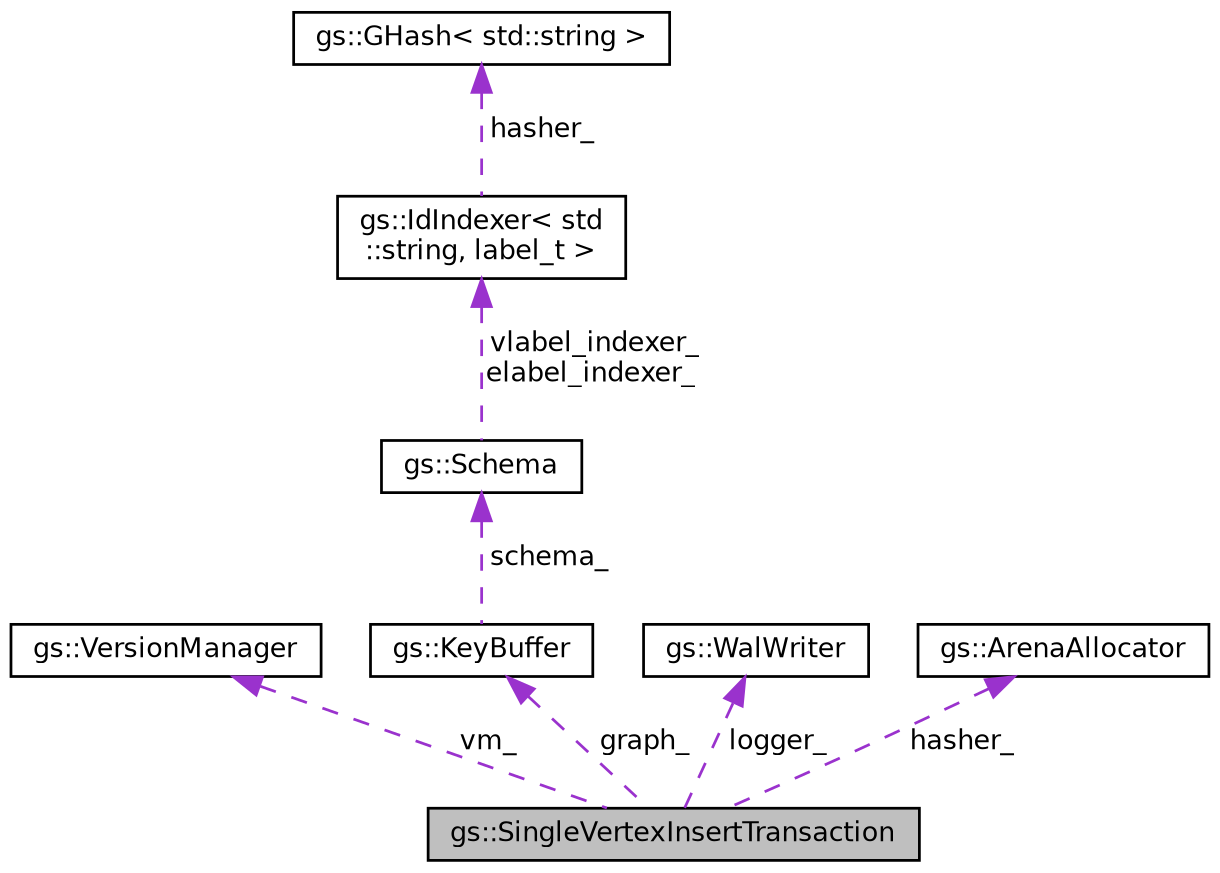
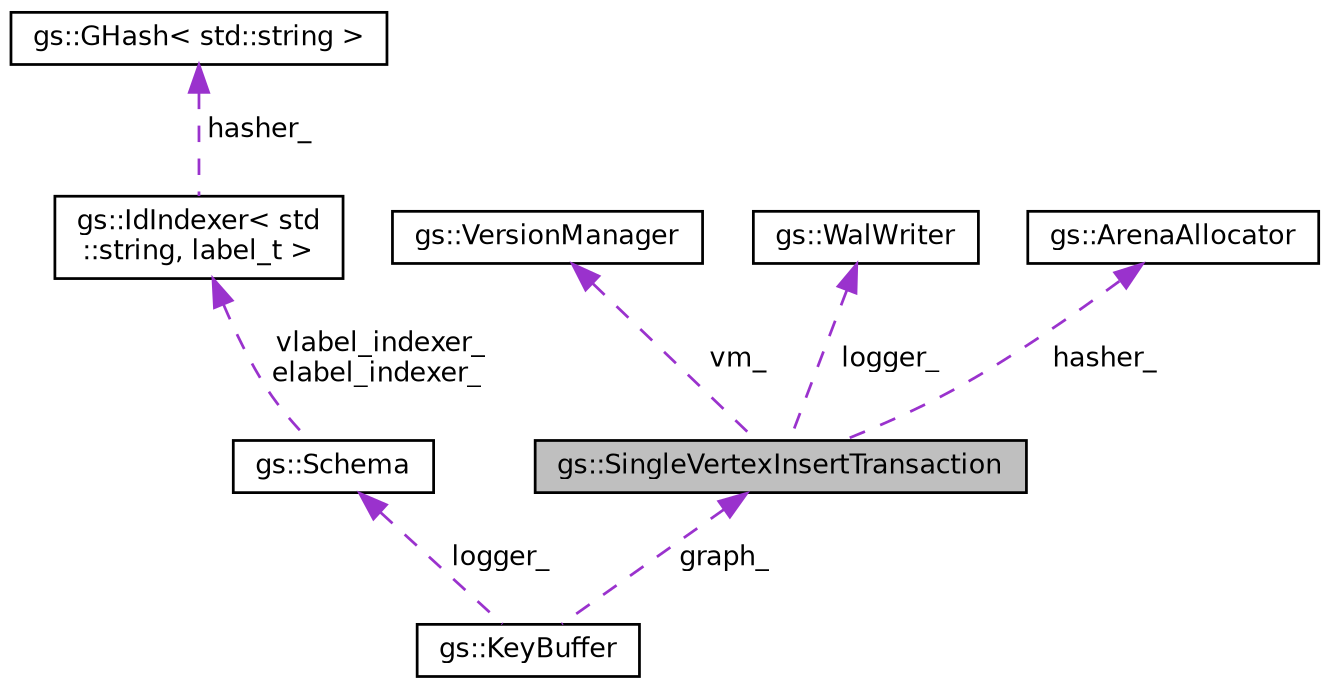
(546, 558) -> (498, 558)
(588, 752) -> (643, 567)
